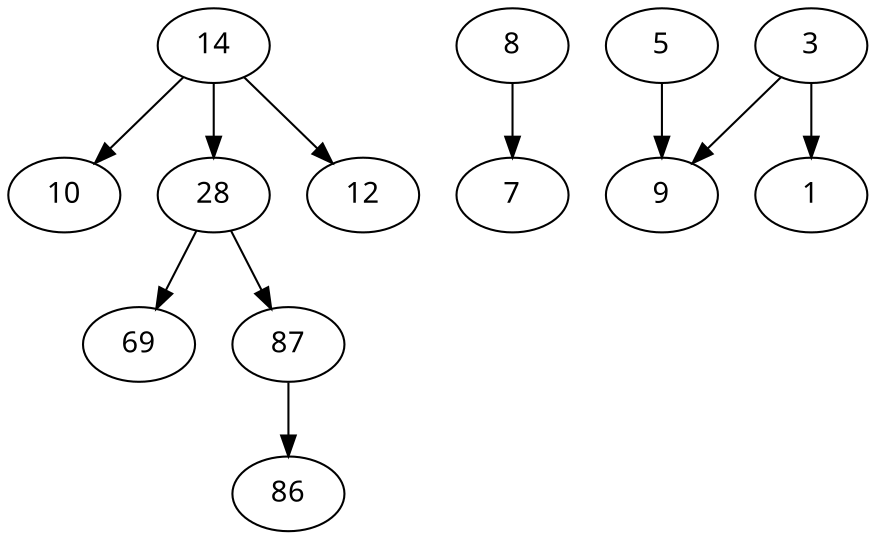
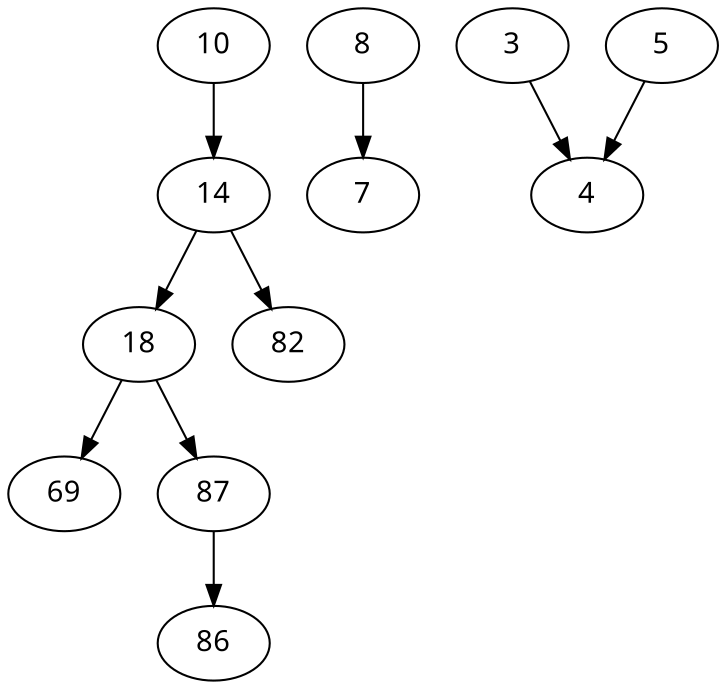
(147, 113) -> (214, 110)
(214, 195) -> (139, 344)
(363, 195) -> (288, 344)
(662, 195) -> (587, 195)
(811, 195) -> none
